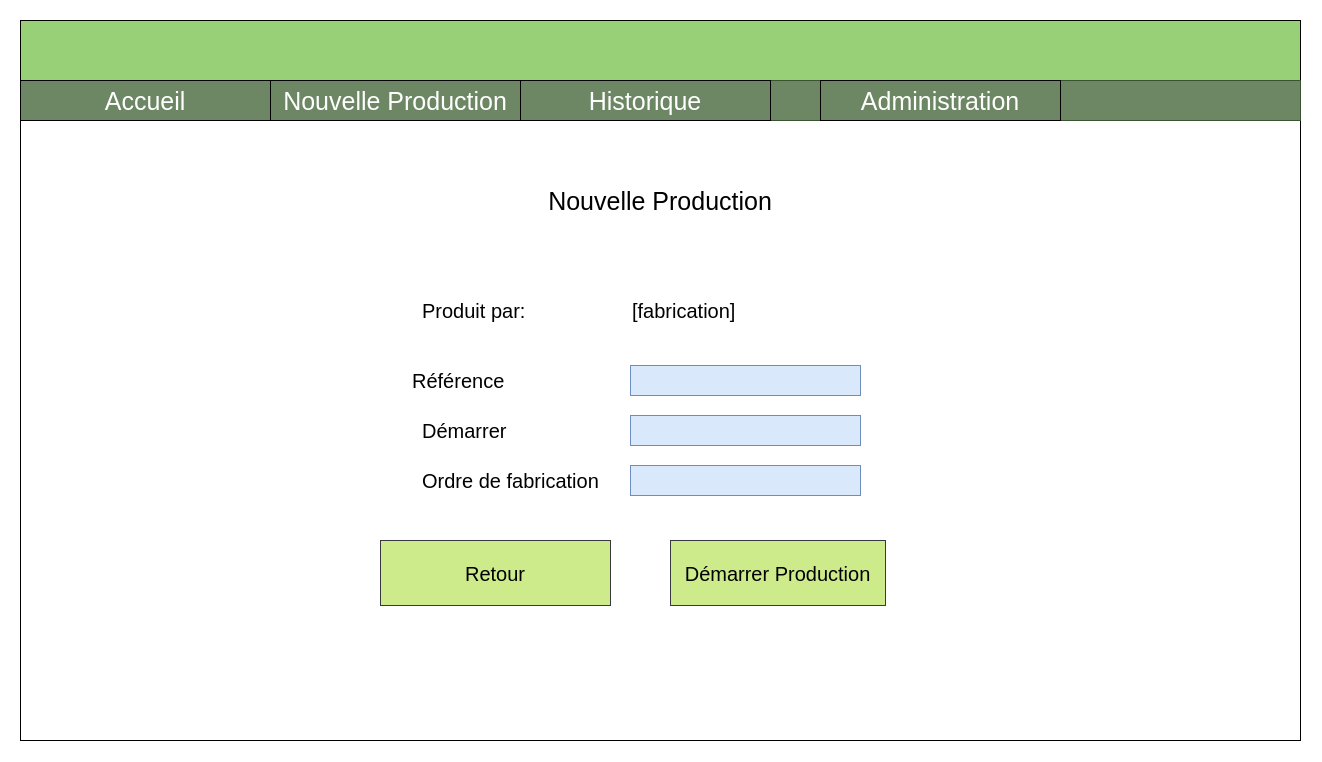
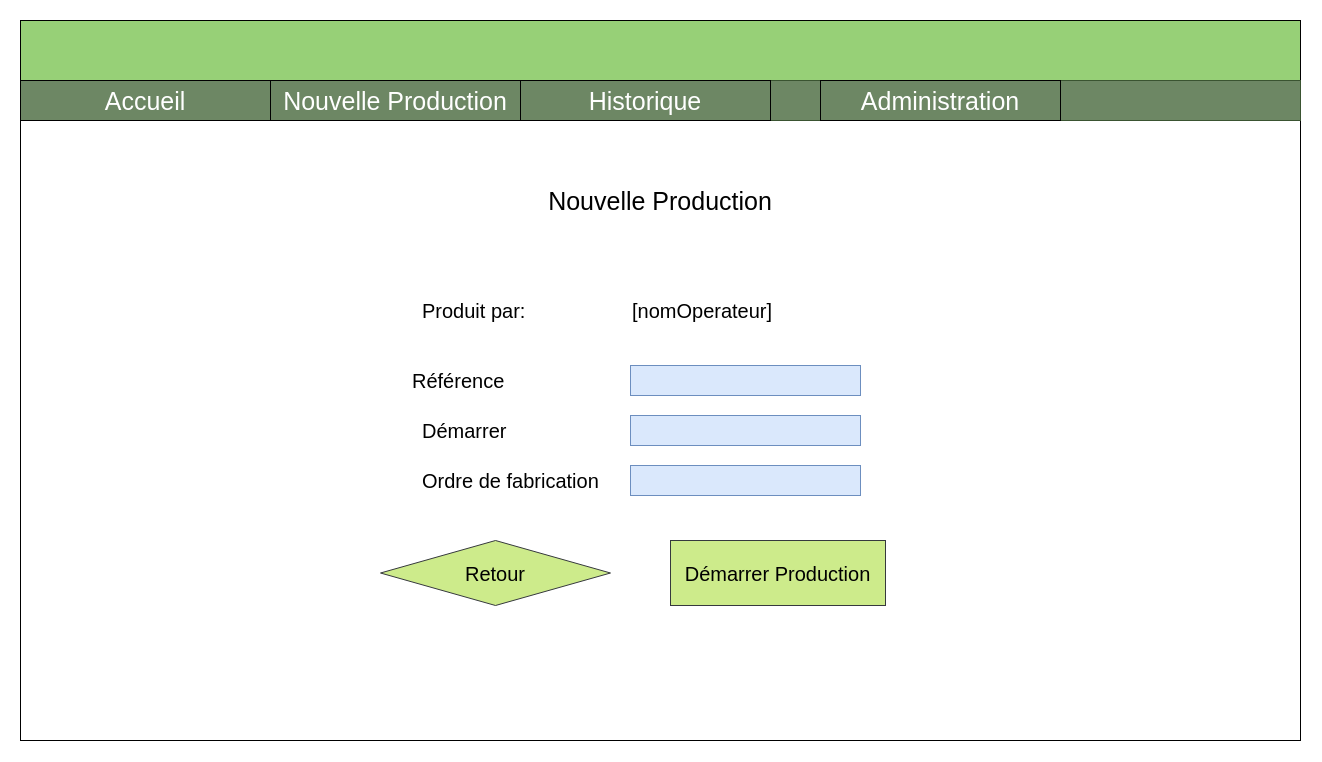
(700, 311) -> (711, 311)
(496, 573) -> (496, 573)
